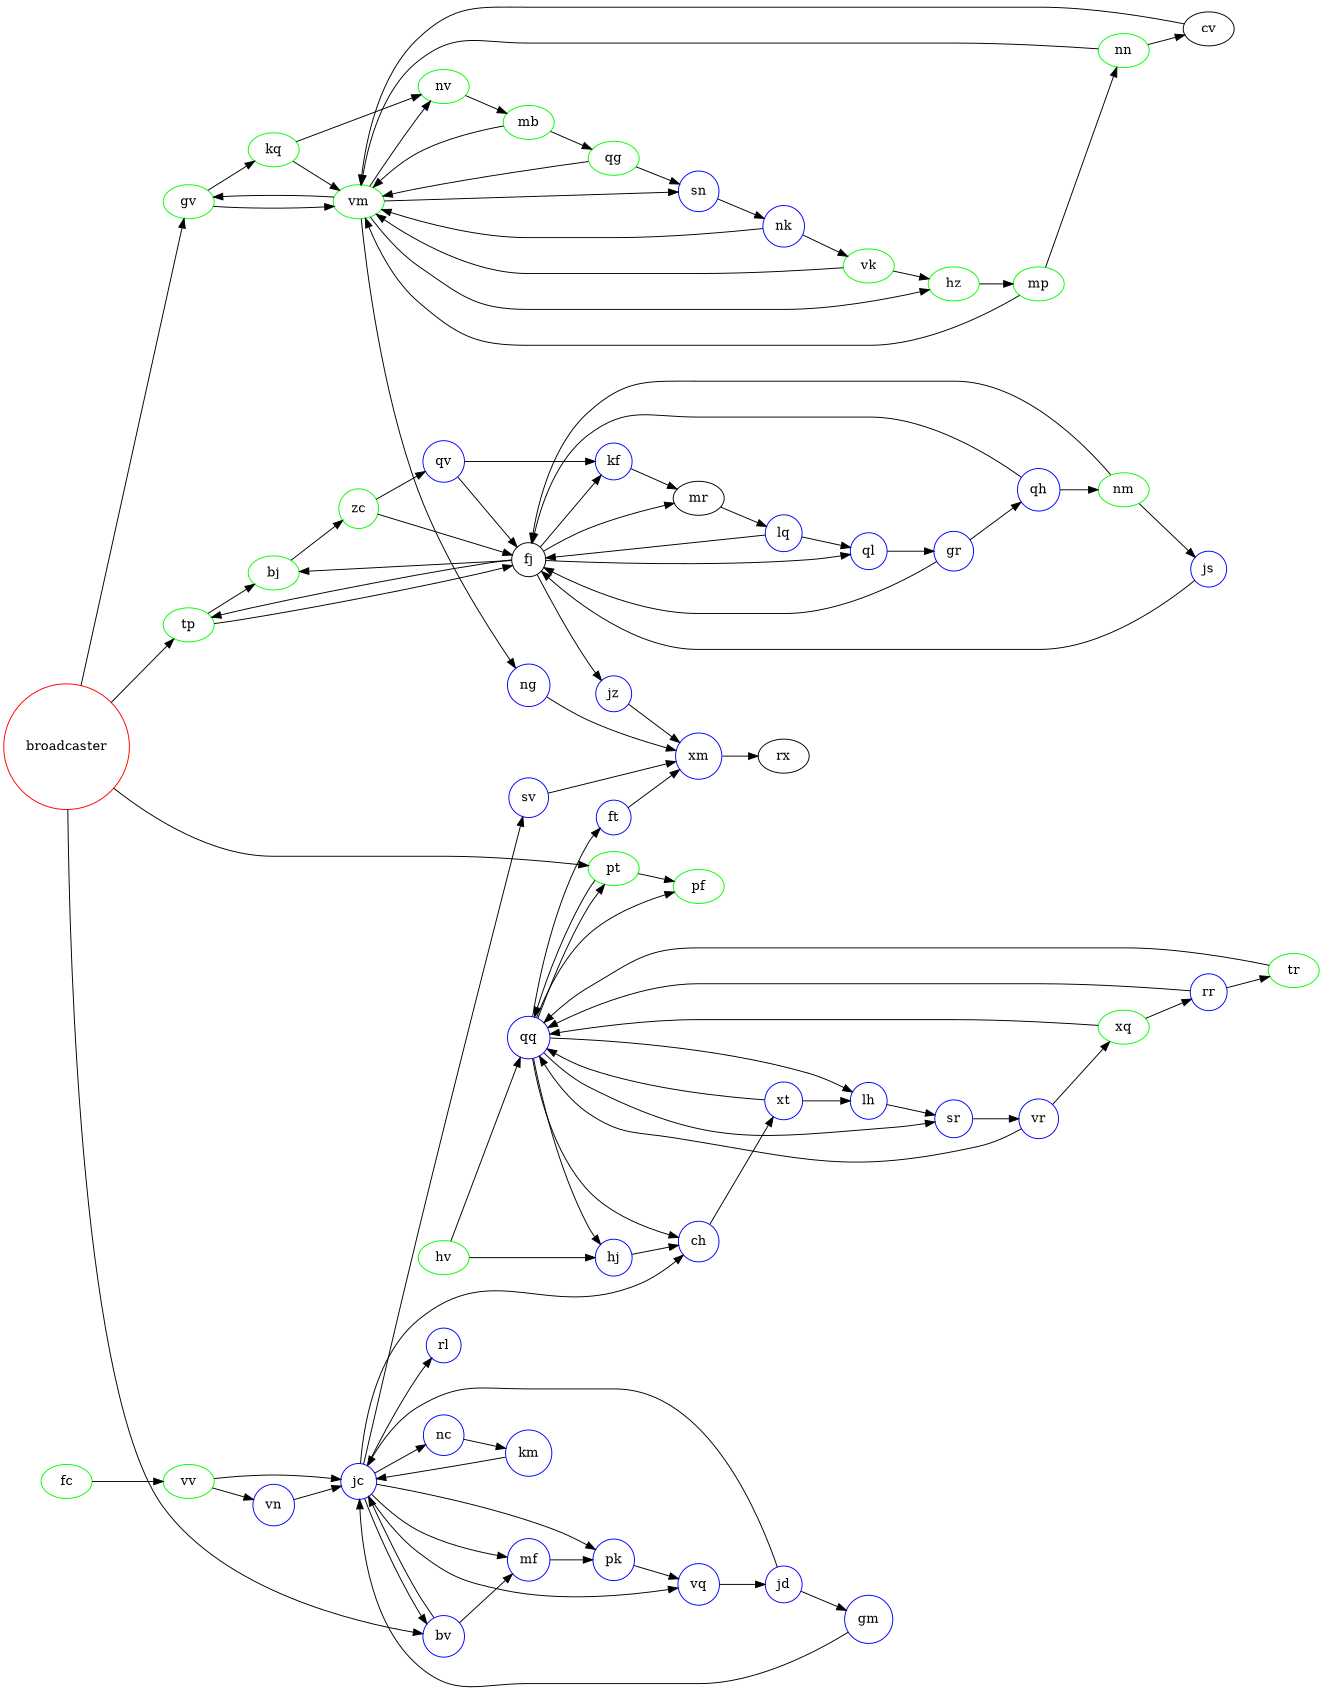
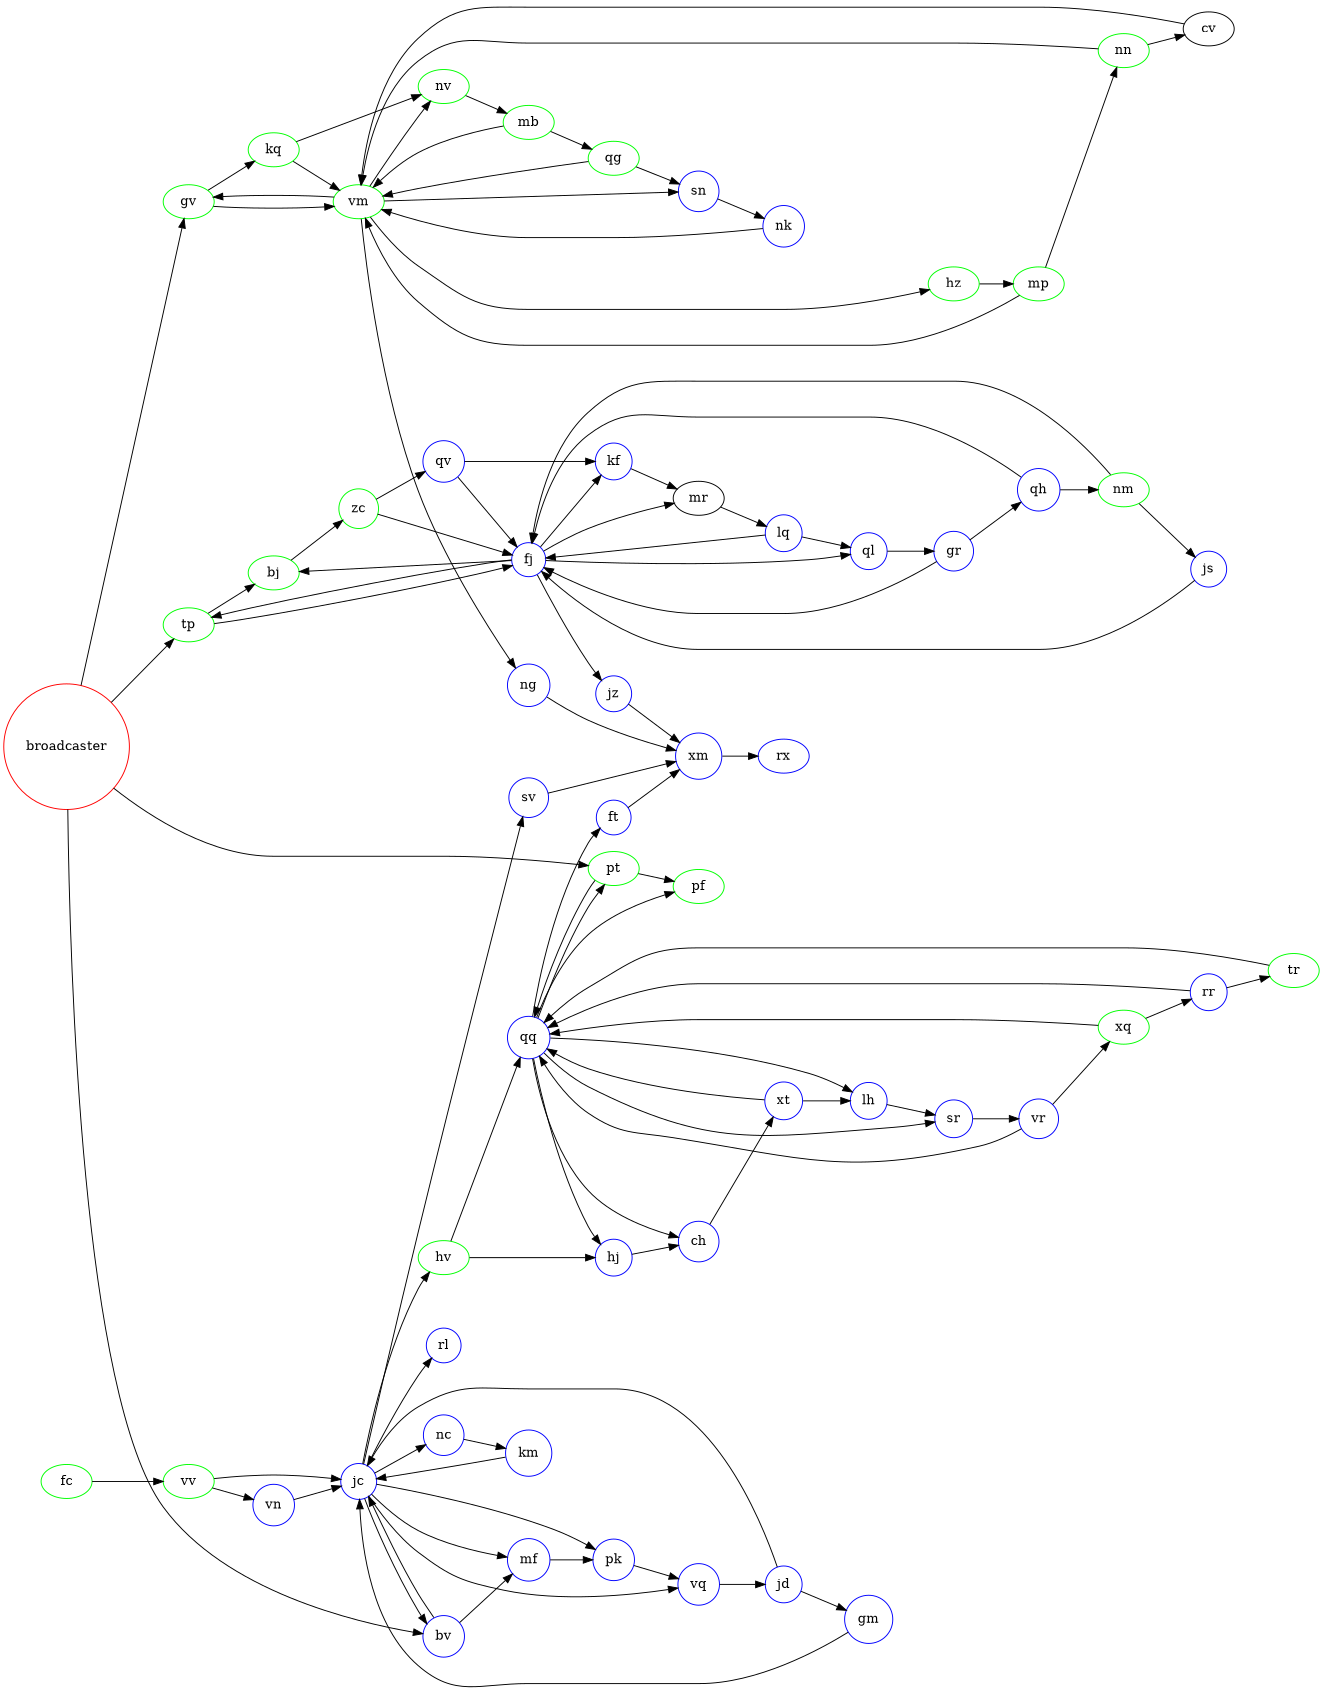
(869, 266) -> none
(529, 560) -> (529, 560)
(784, 756) -> (784, 756)
(469, 1294) -> (402, 1324)
